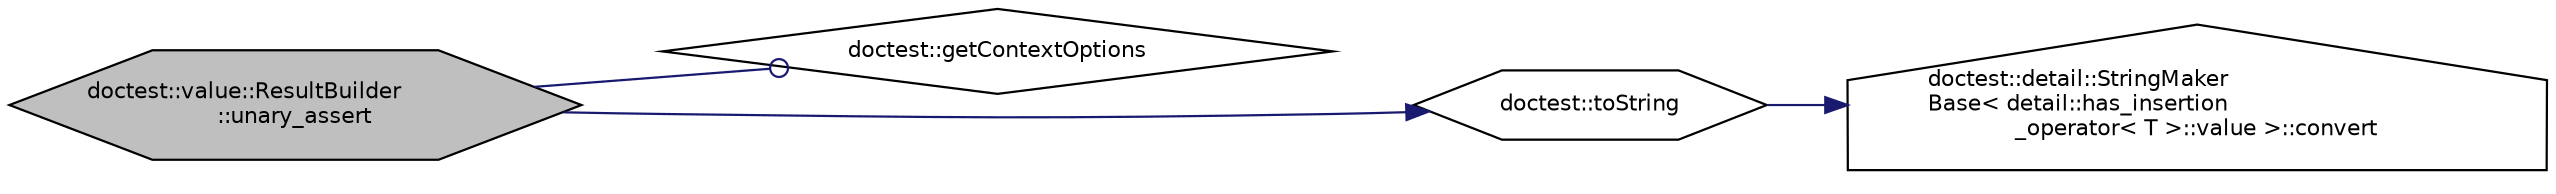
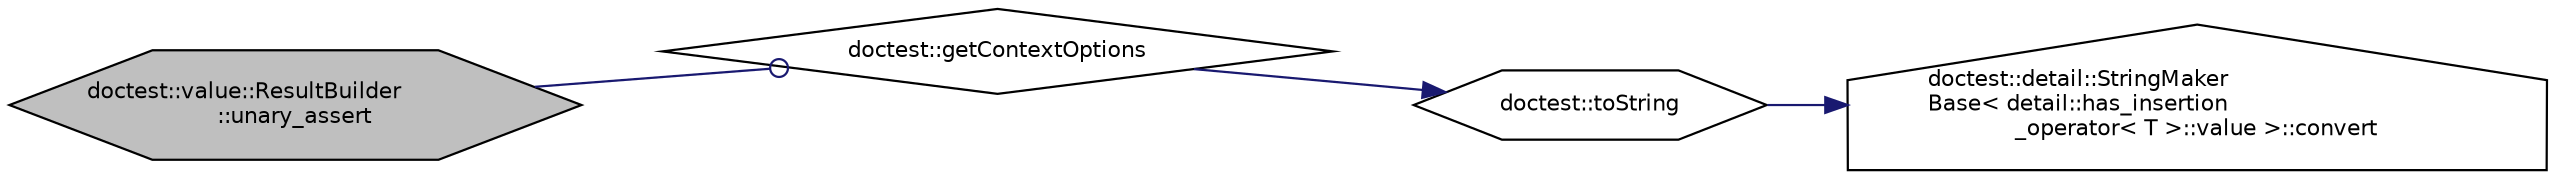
(985, 117) -> (1308, 80)
